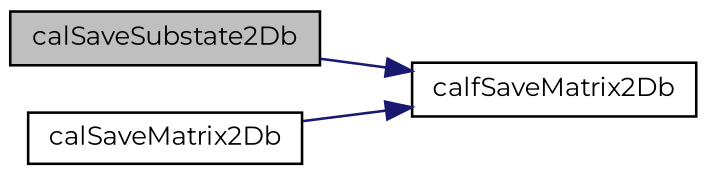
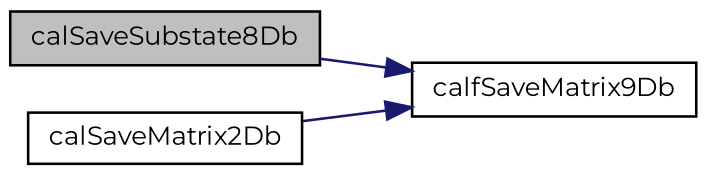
(165, 38) -> (165, 38)
(554, 90) -> (554, 90)
